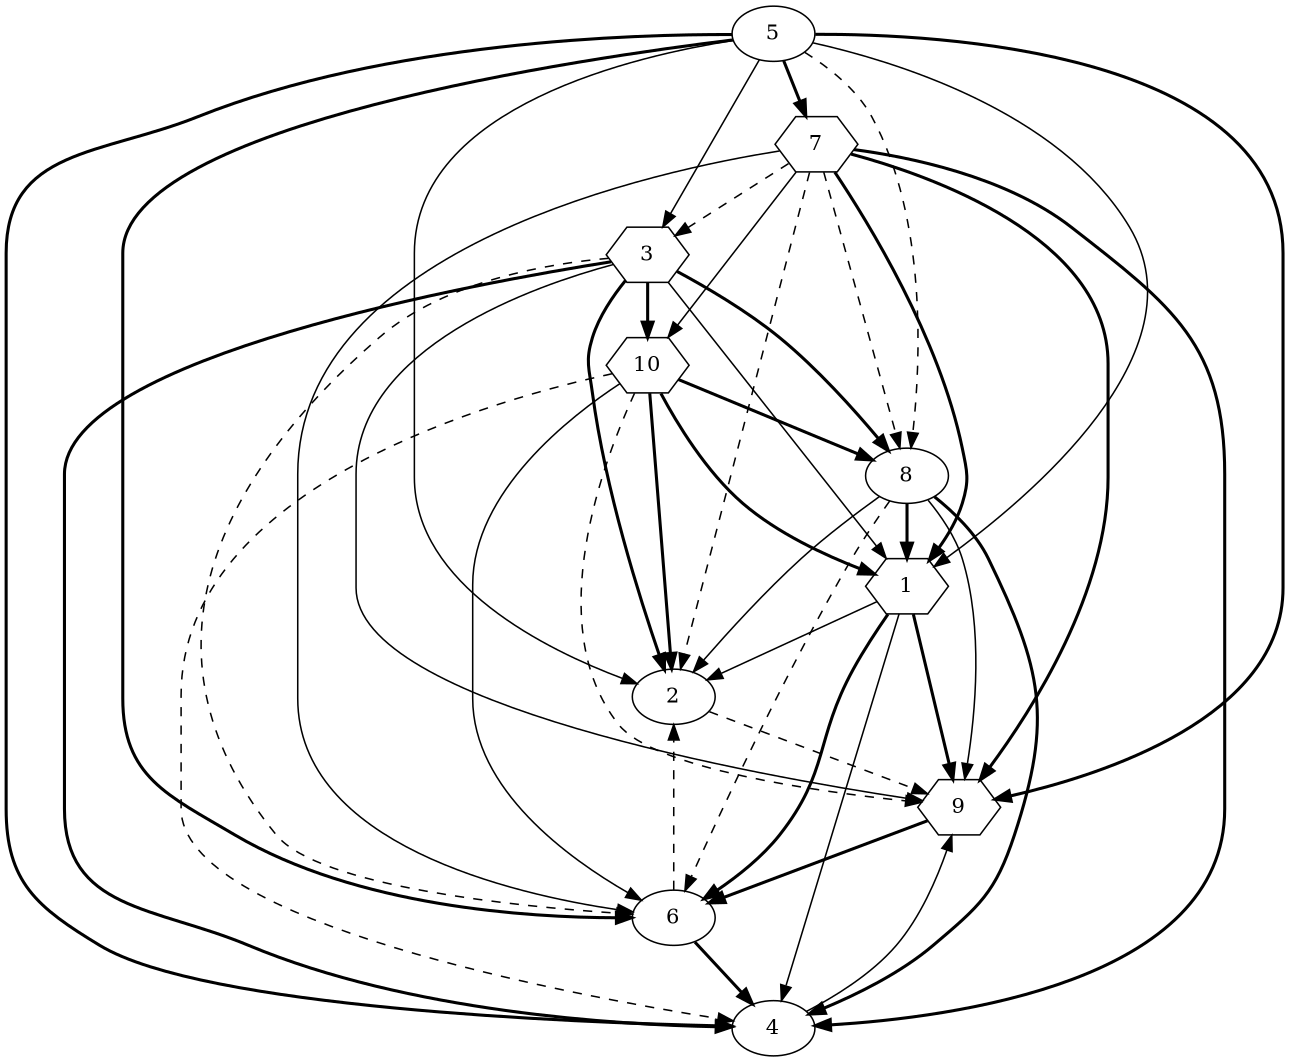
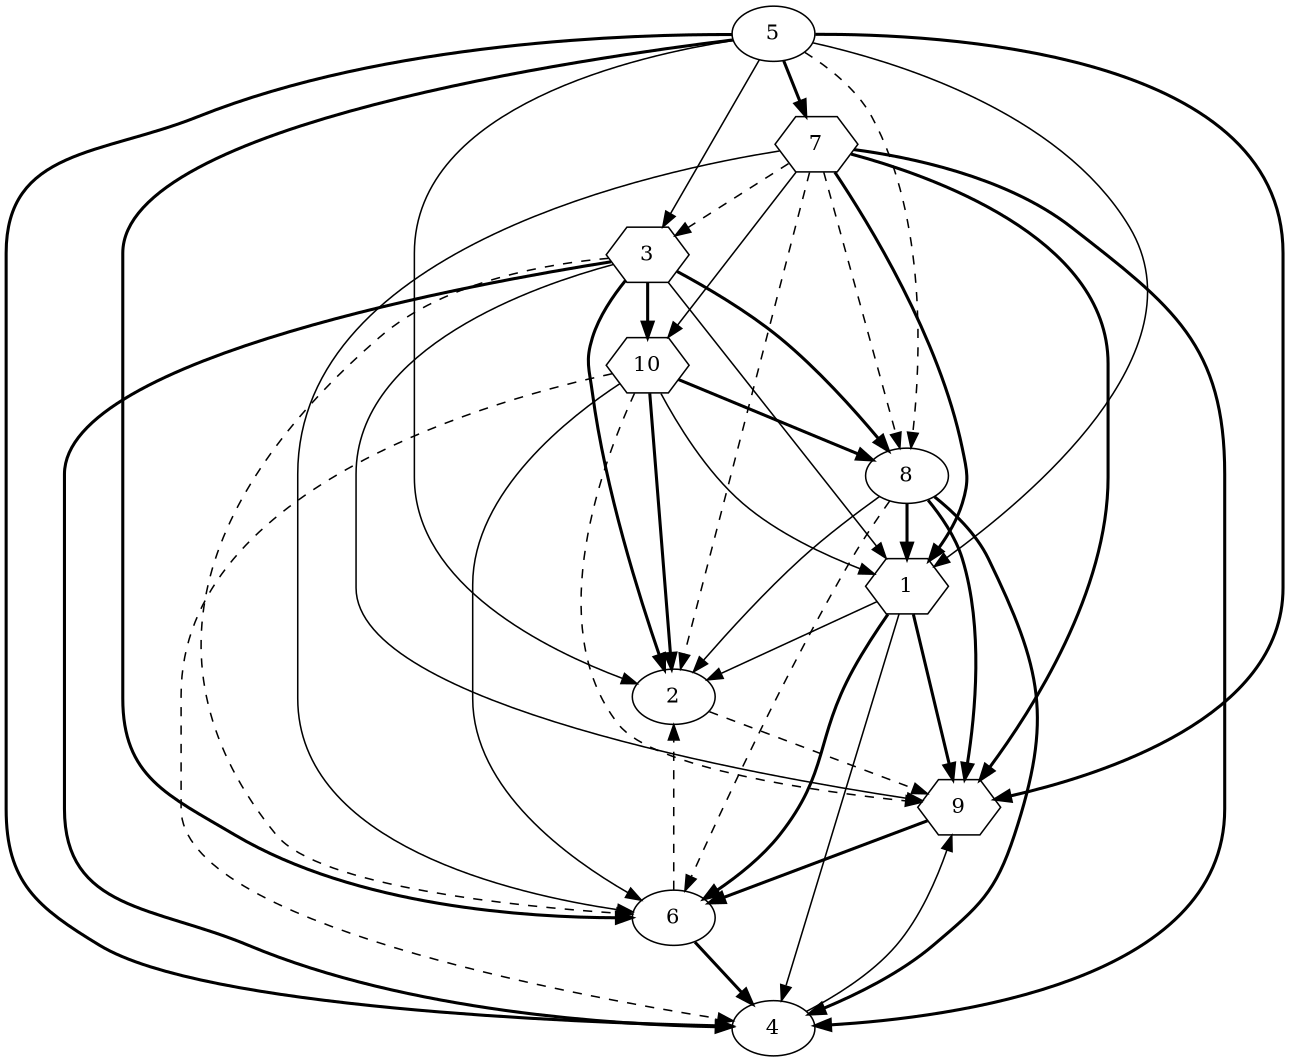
(742, 502) -> (742, 502)
(974, 627) -> (974, 627)
